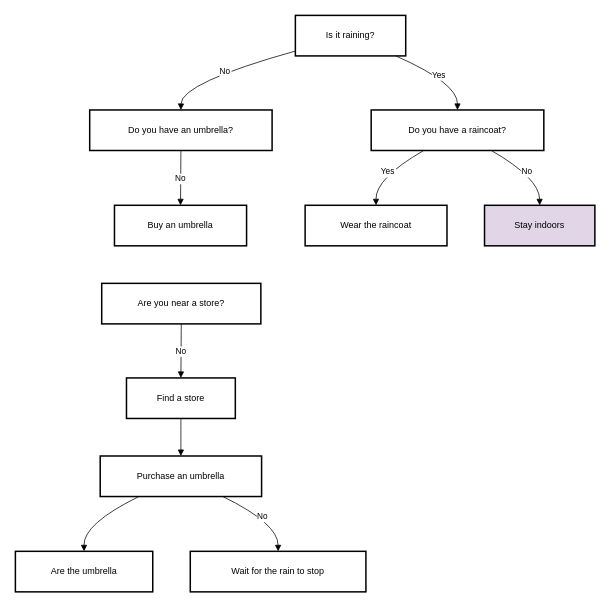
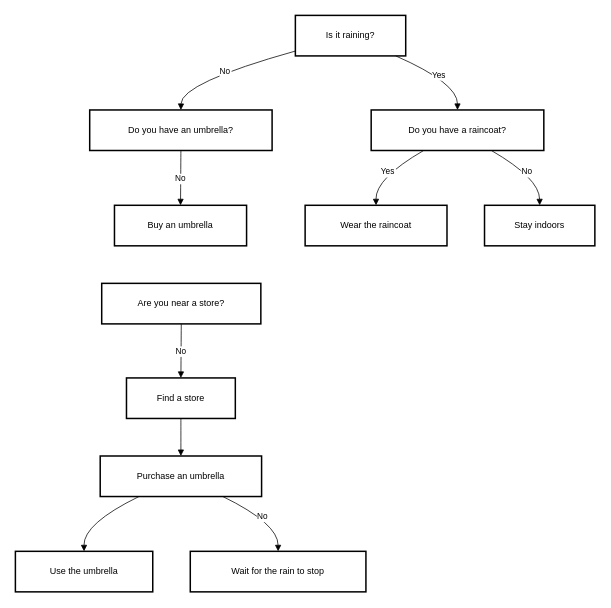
(539, 225) -> (539, 225)
(84, 571) -> (84, 571)
